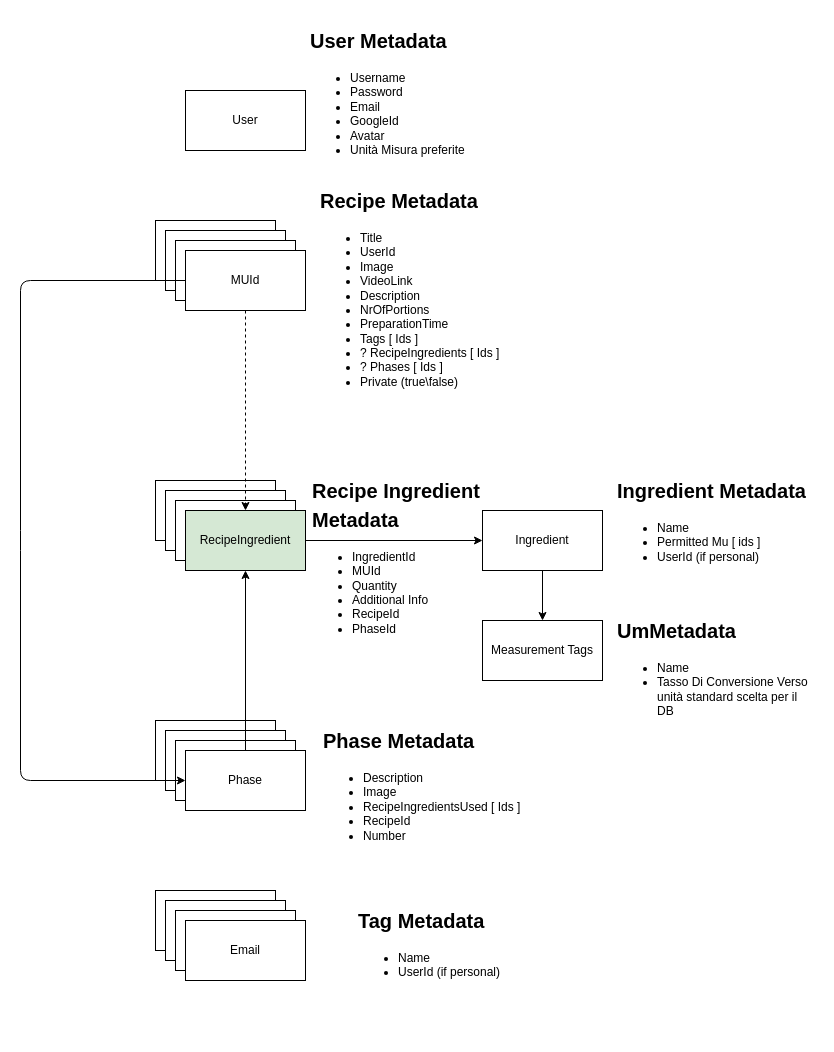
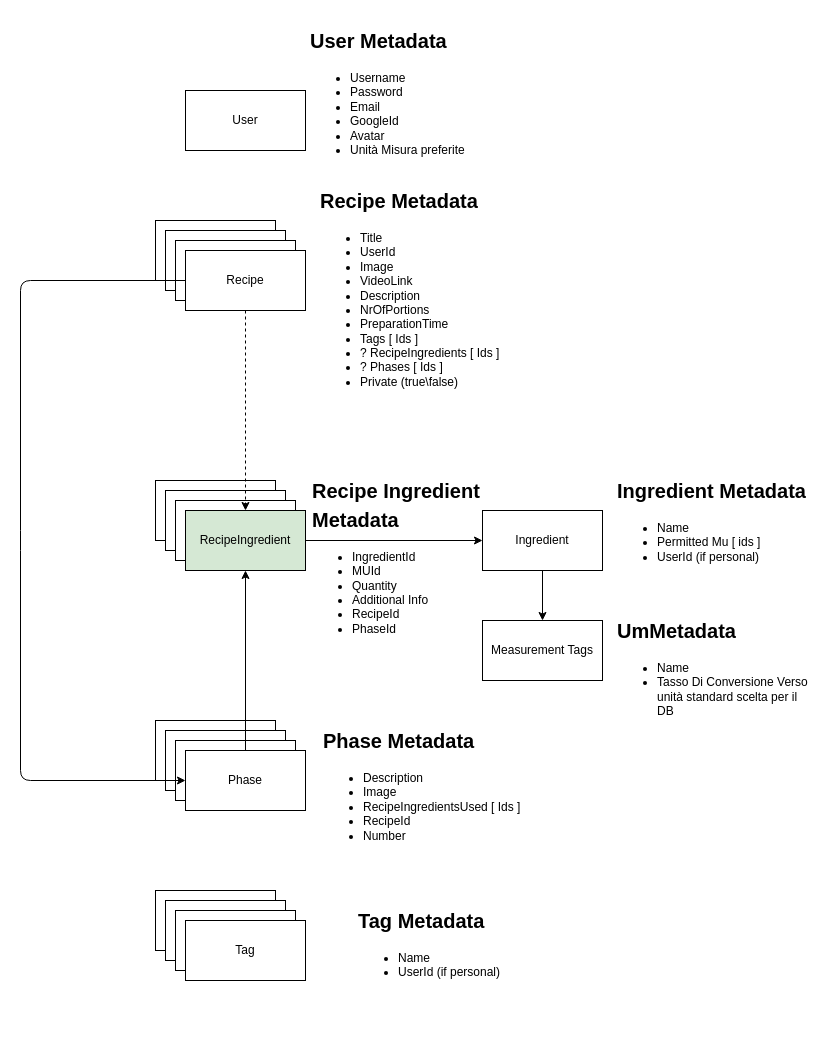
(246, 281) -> (246, 281)
(246, 951) -> (246, 951)
